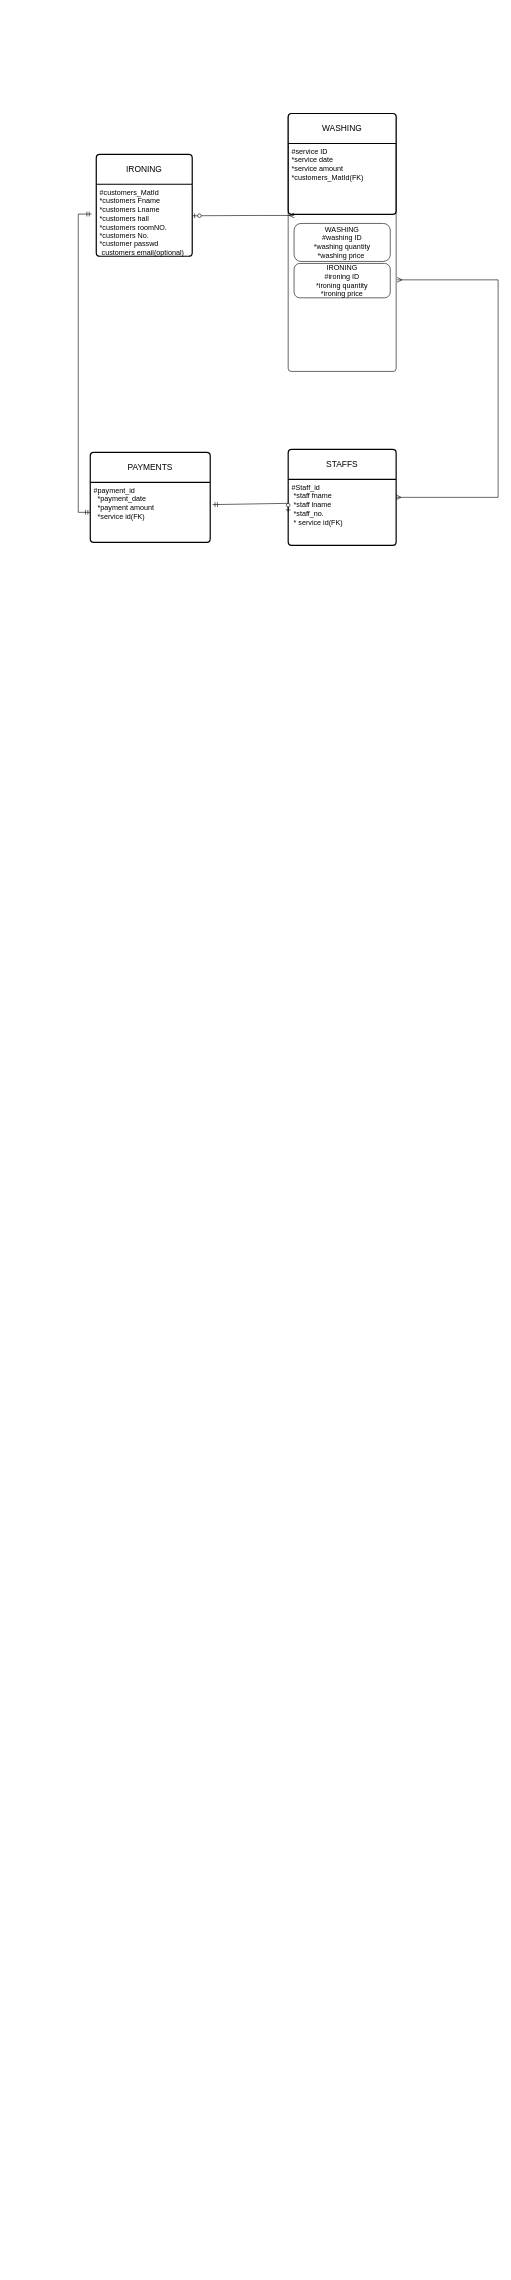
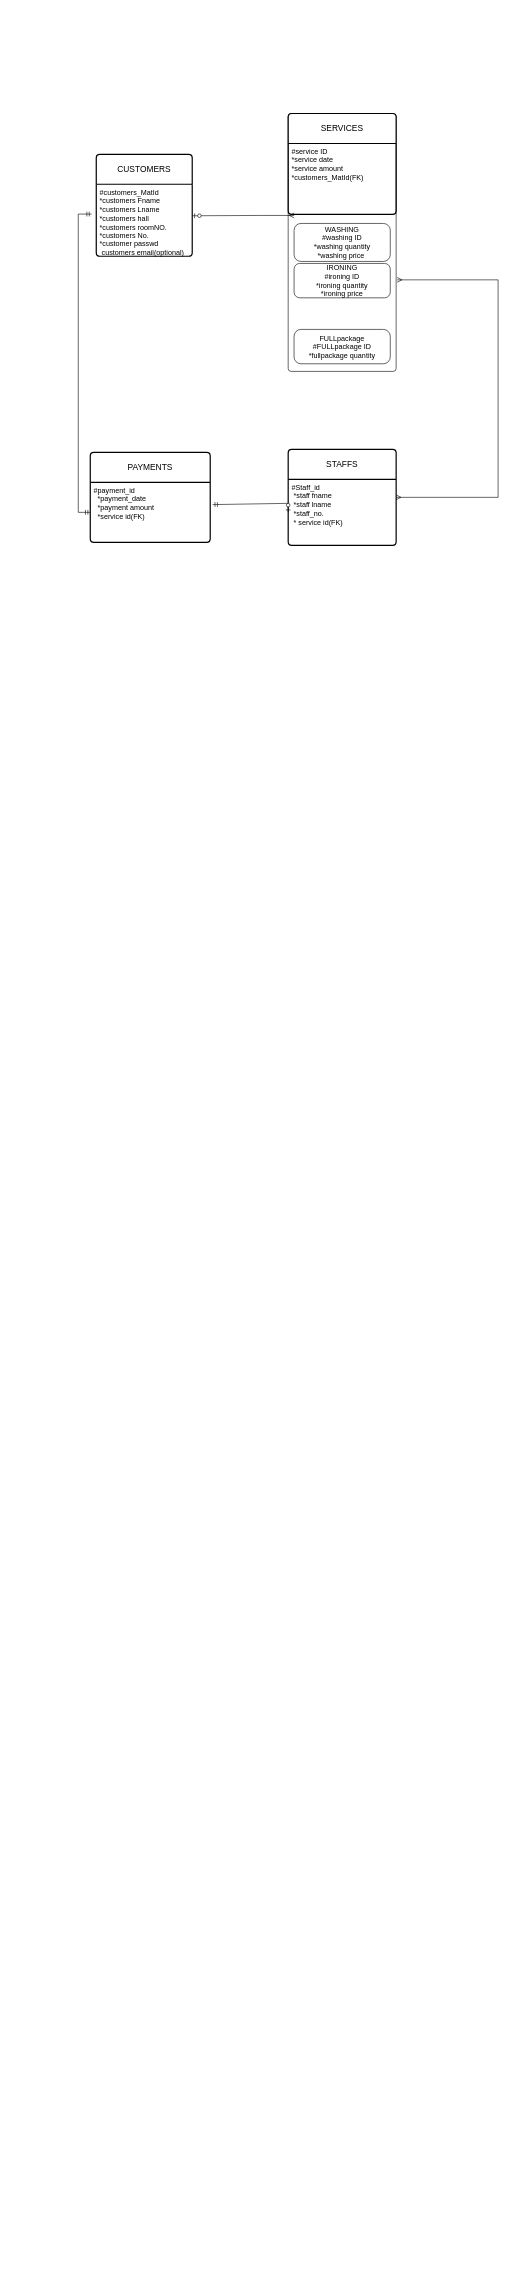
(342, 128) -> (342, 128)
(144, 169) -> (144, 169)
none -> (342, 346)
